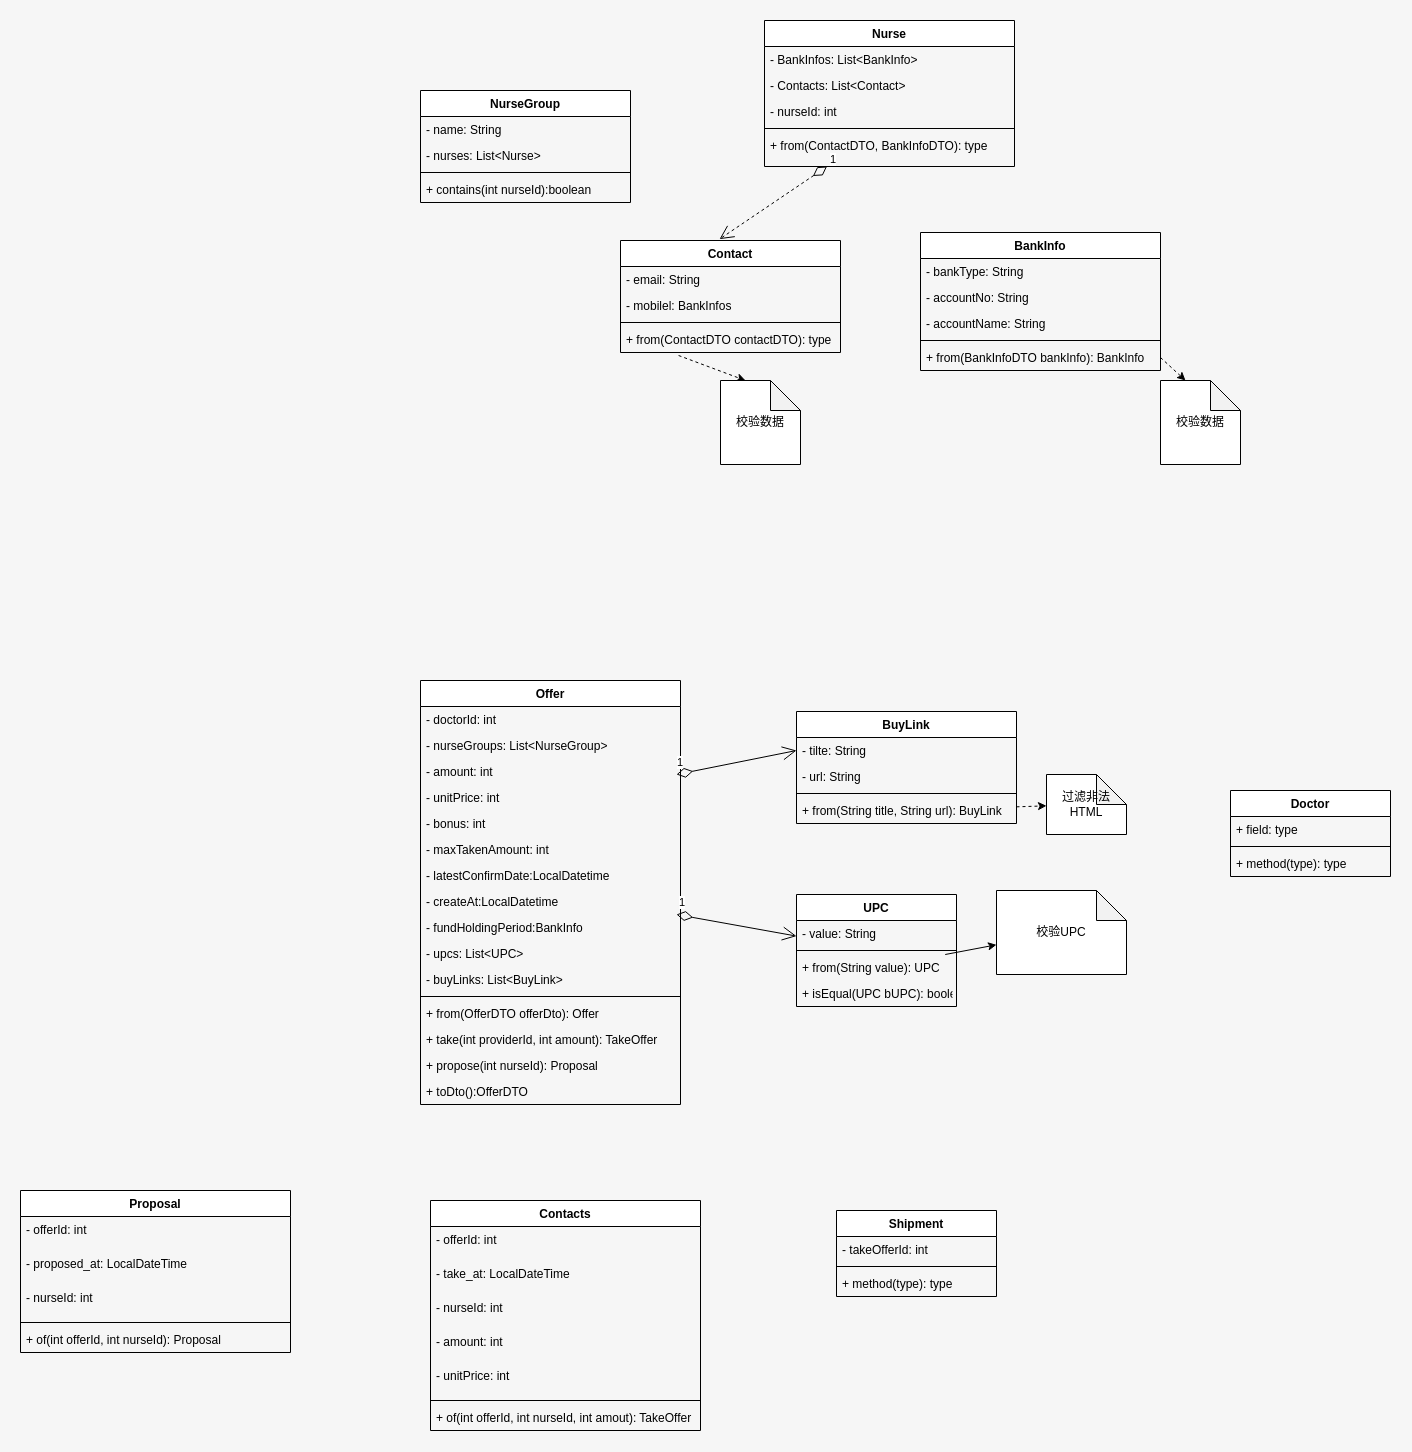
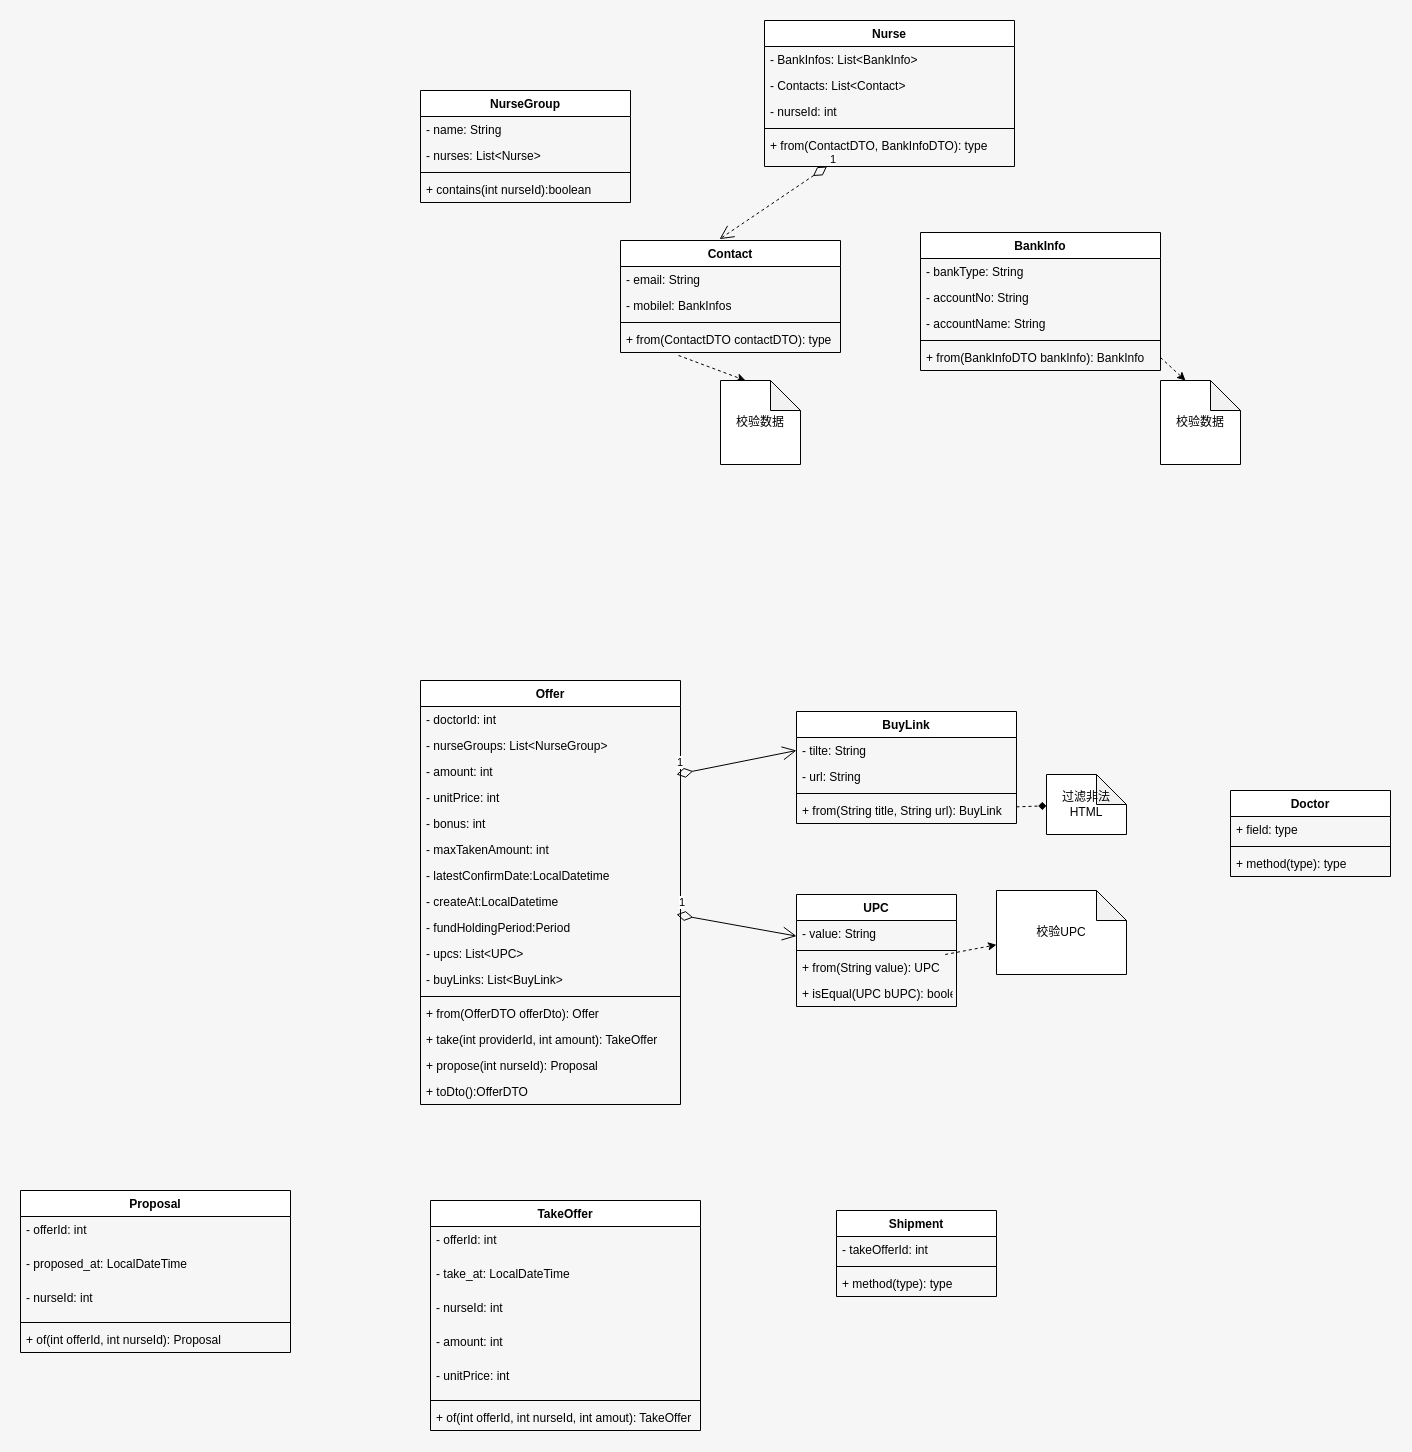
(1038, 806) -> (1037, 806)
(512, 928) -> (504, 928)
(966, 951) -> (966, 951)
(565, 1214) -> (565, 1214)
